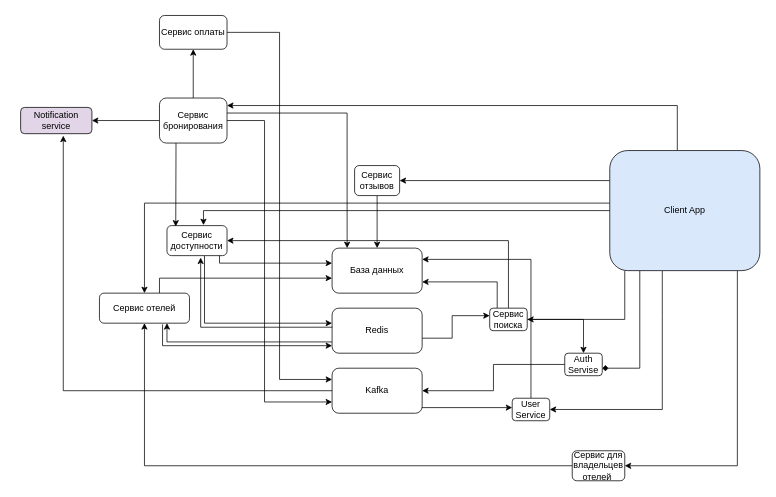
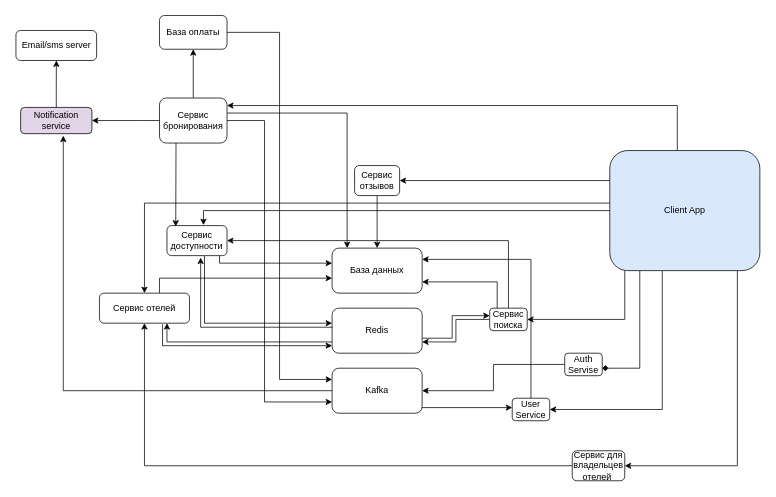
(193, 33) -> (193, 33)
none -> (56, 45)
none -> (56, 87)
(583, 335) -> (472, 319)
